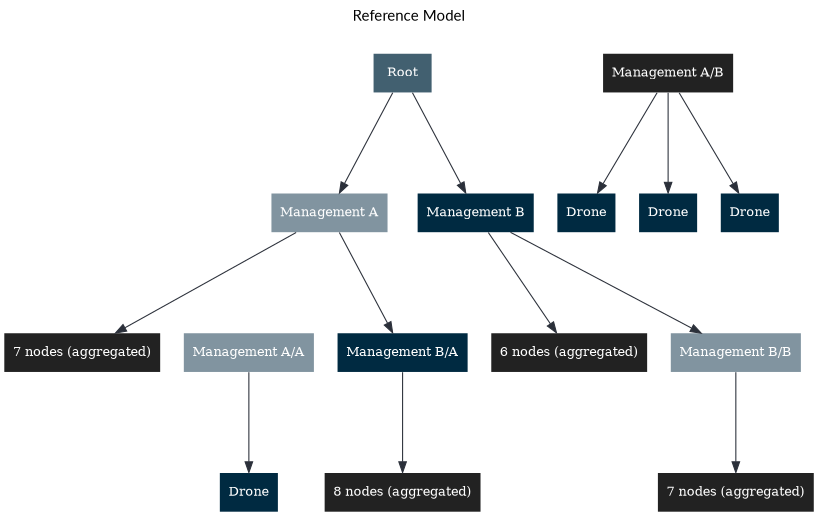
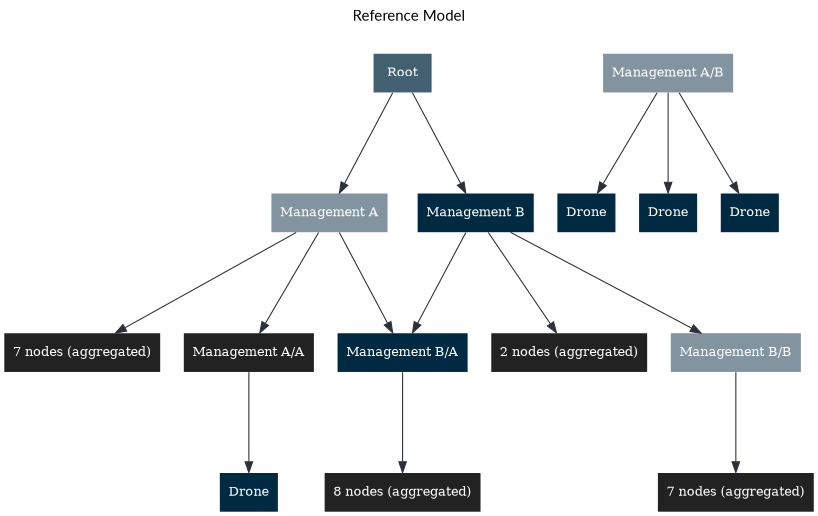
(668, 73) -> (668, 73)
none -> (292, 278)
none -> (442, 278)
(249, 353) -> (249, 353)
(569, 353) -> (569, 353)
